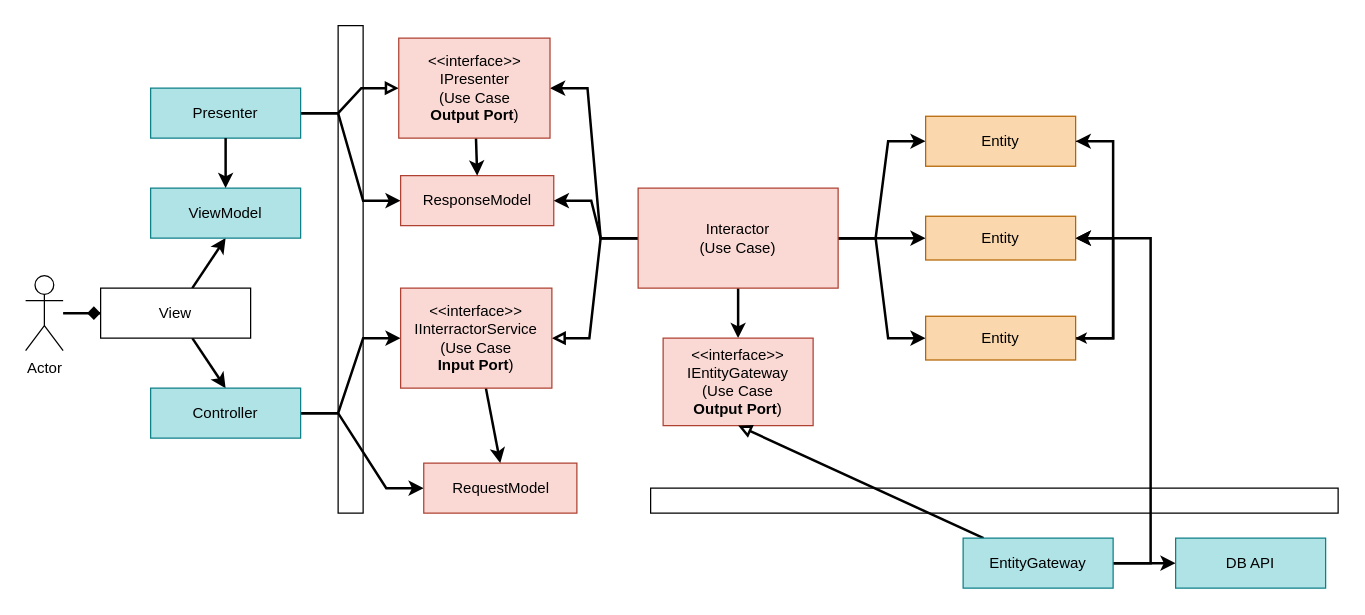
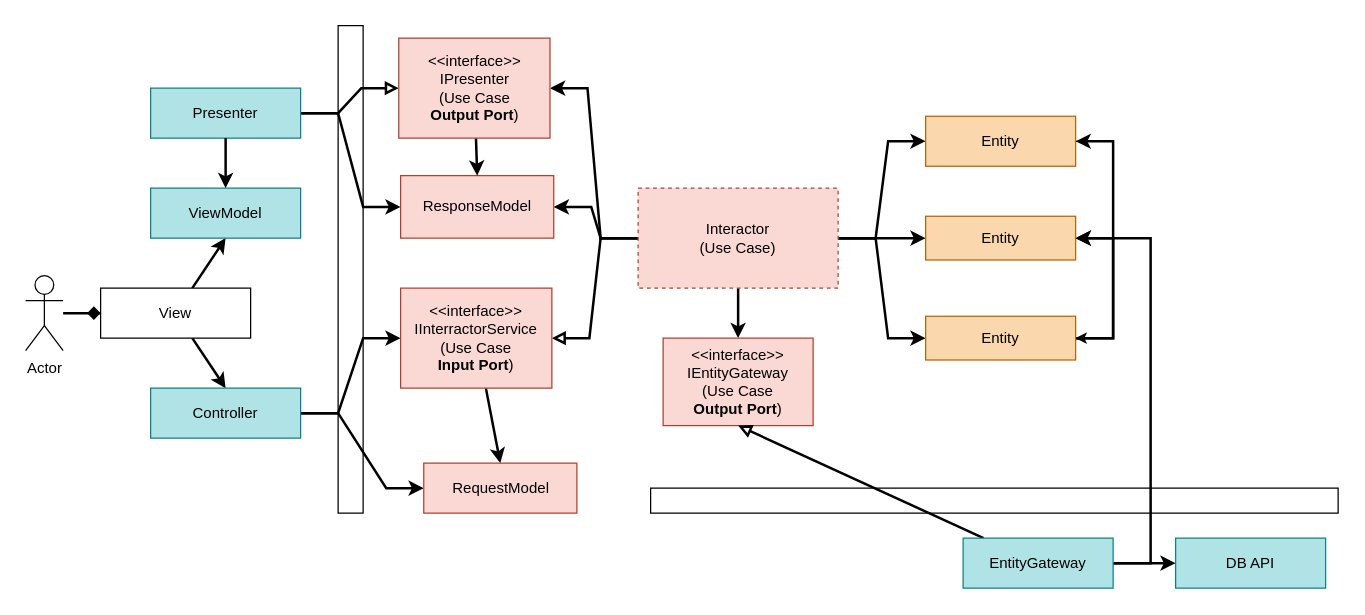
(477, 201) -> (477, 207)
(738, 238) -> (738, 238)
